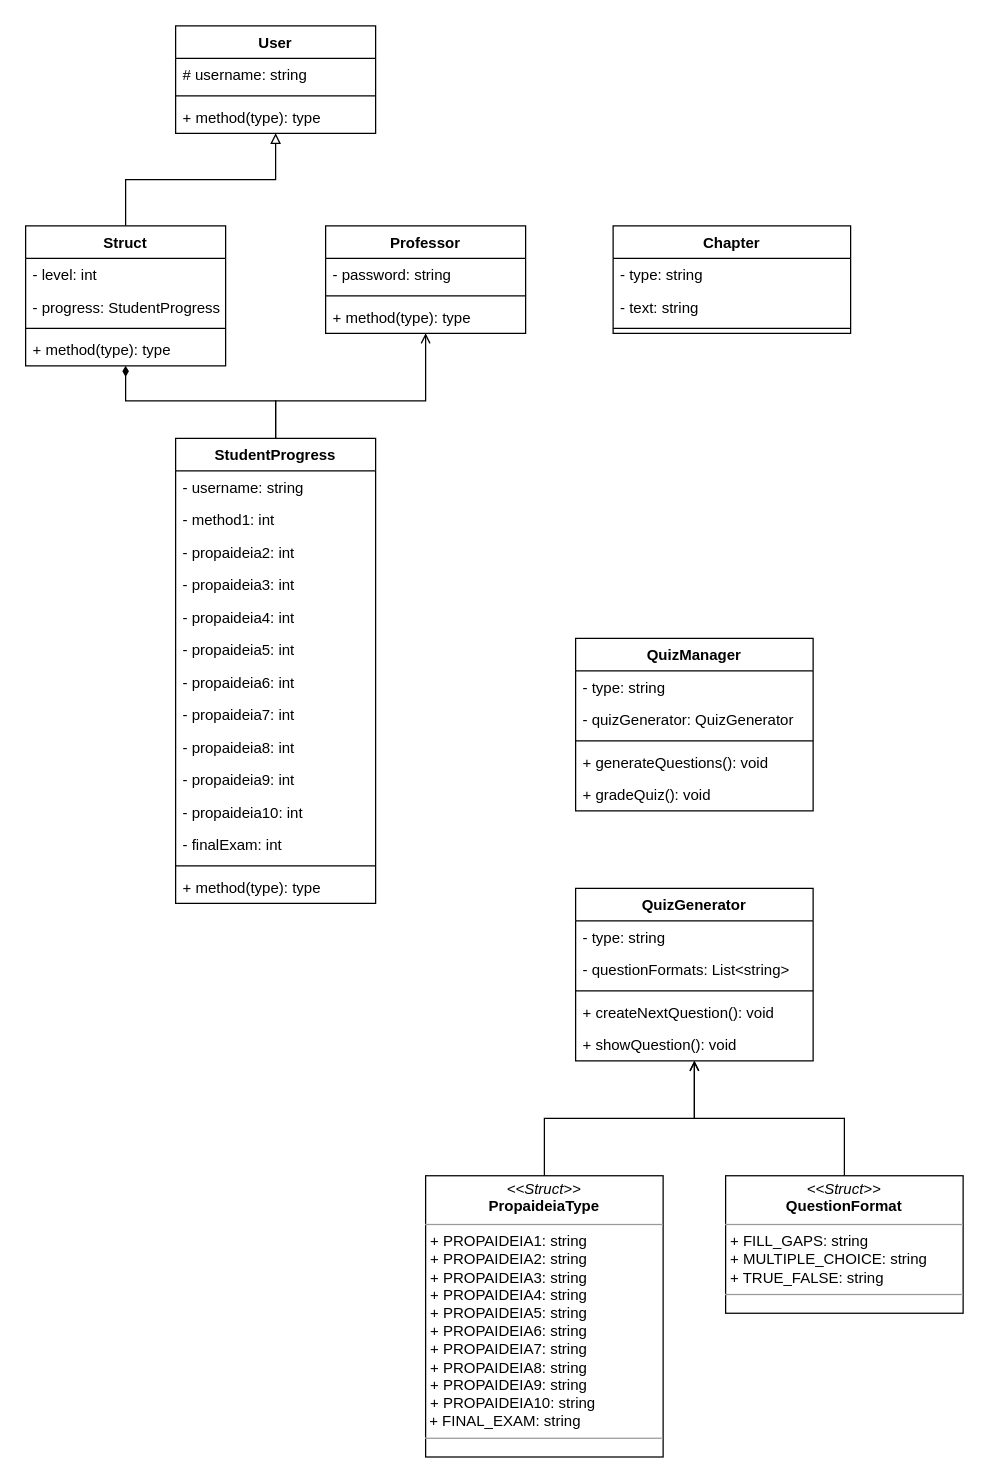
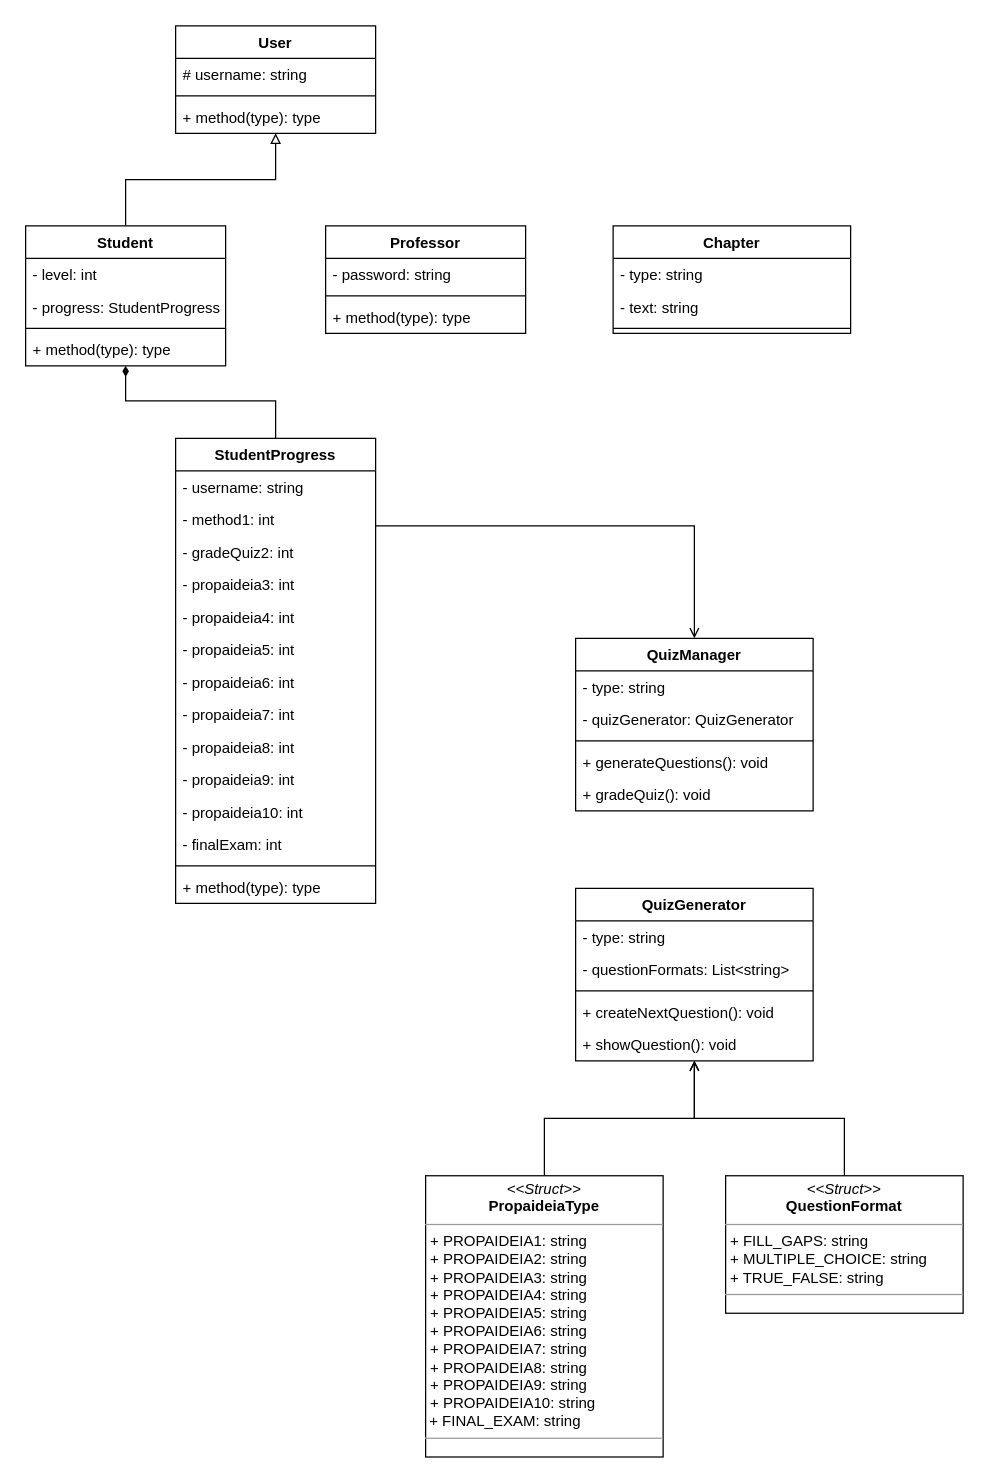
(125, 243) -> (125, 243)
(383, 401) -> none
none -> (590, 526)
(246, 553) -> (244, 553)
